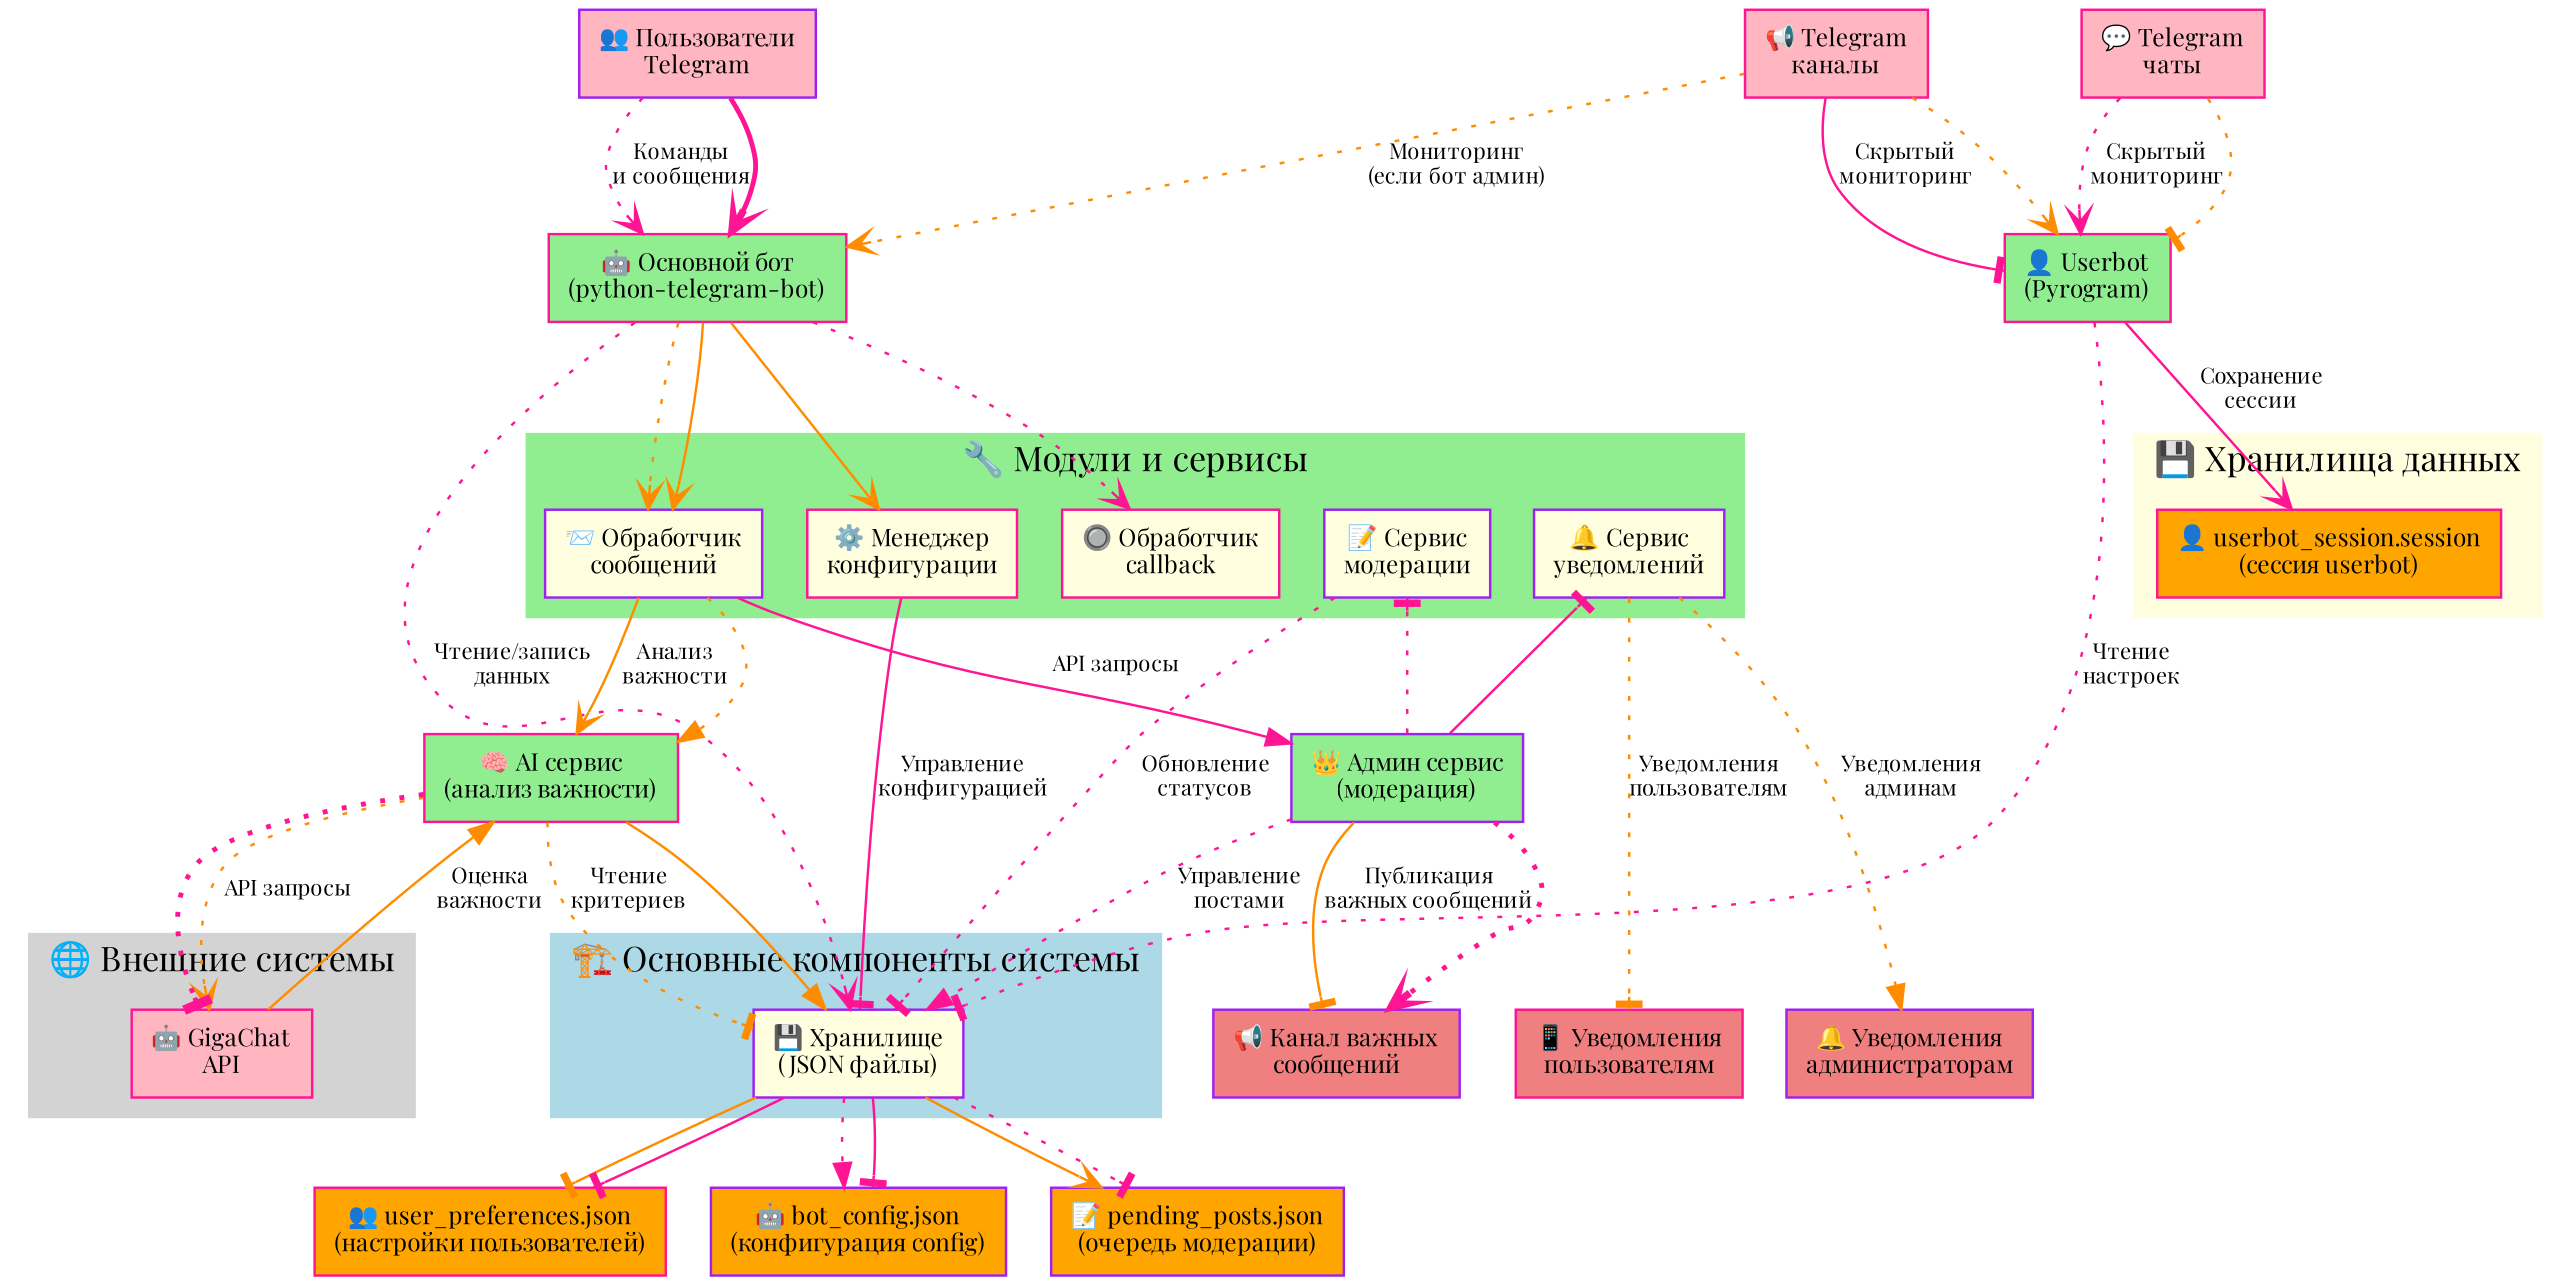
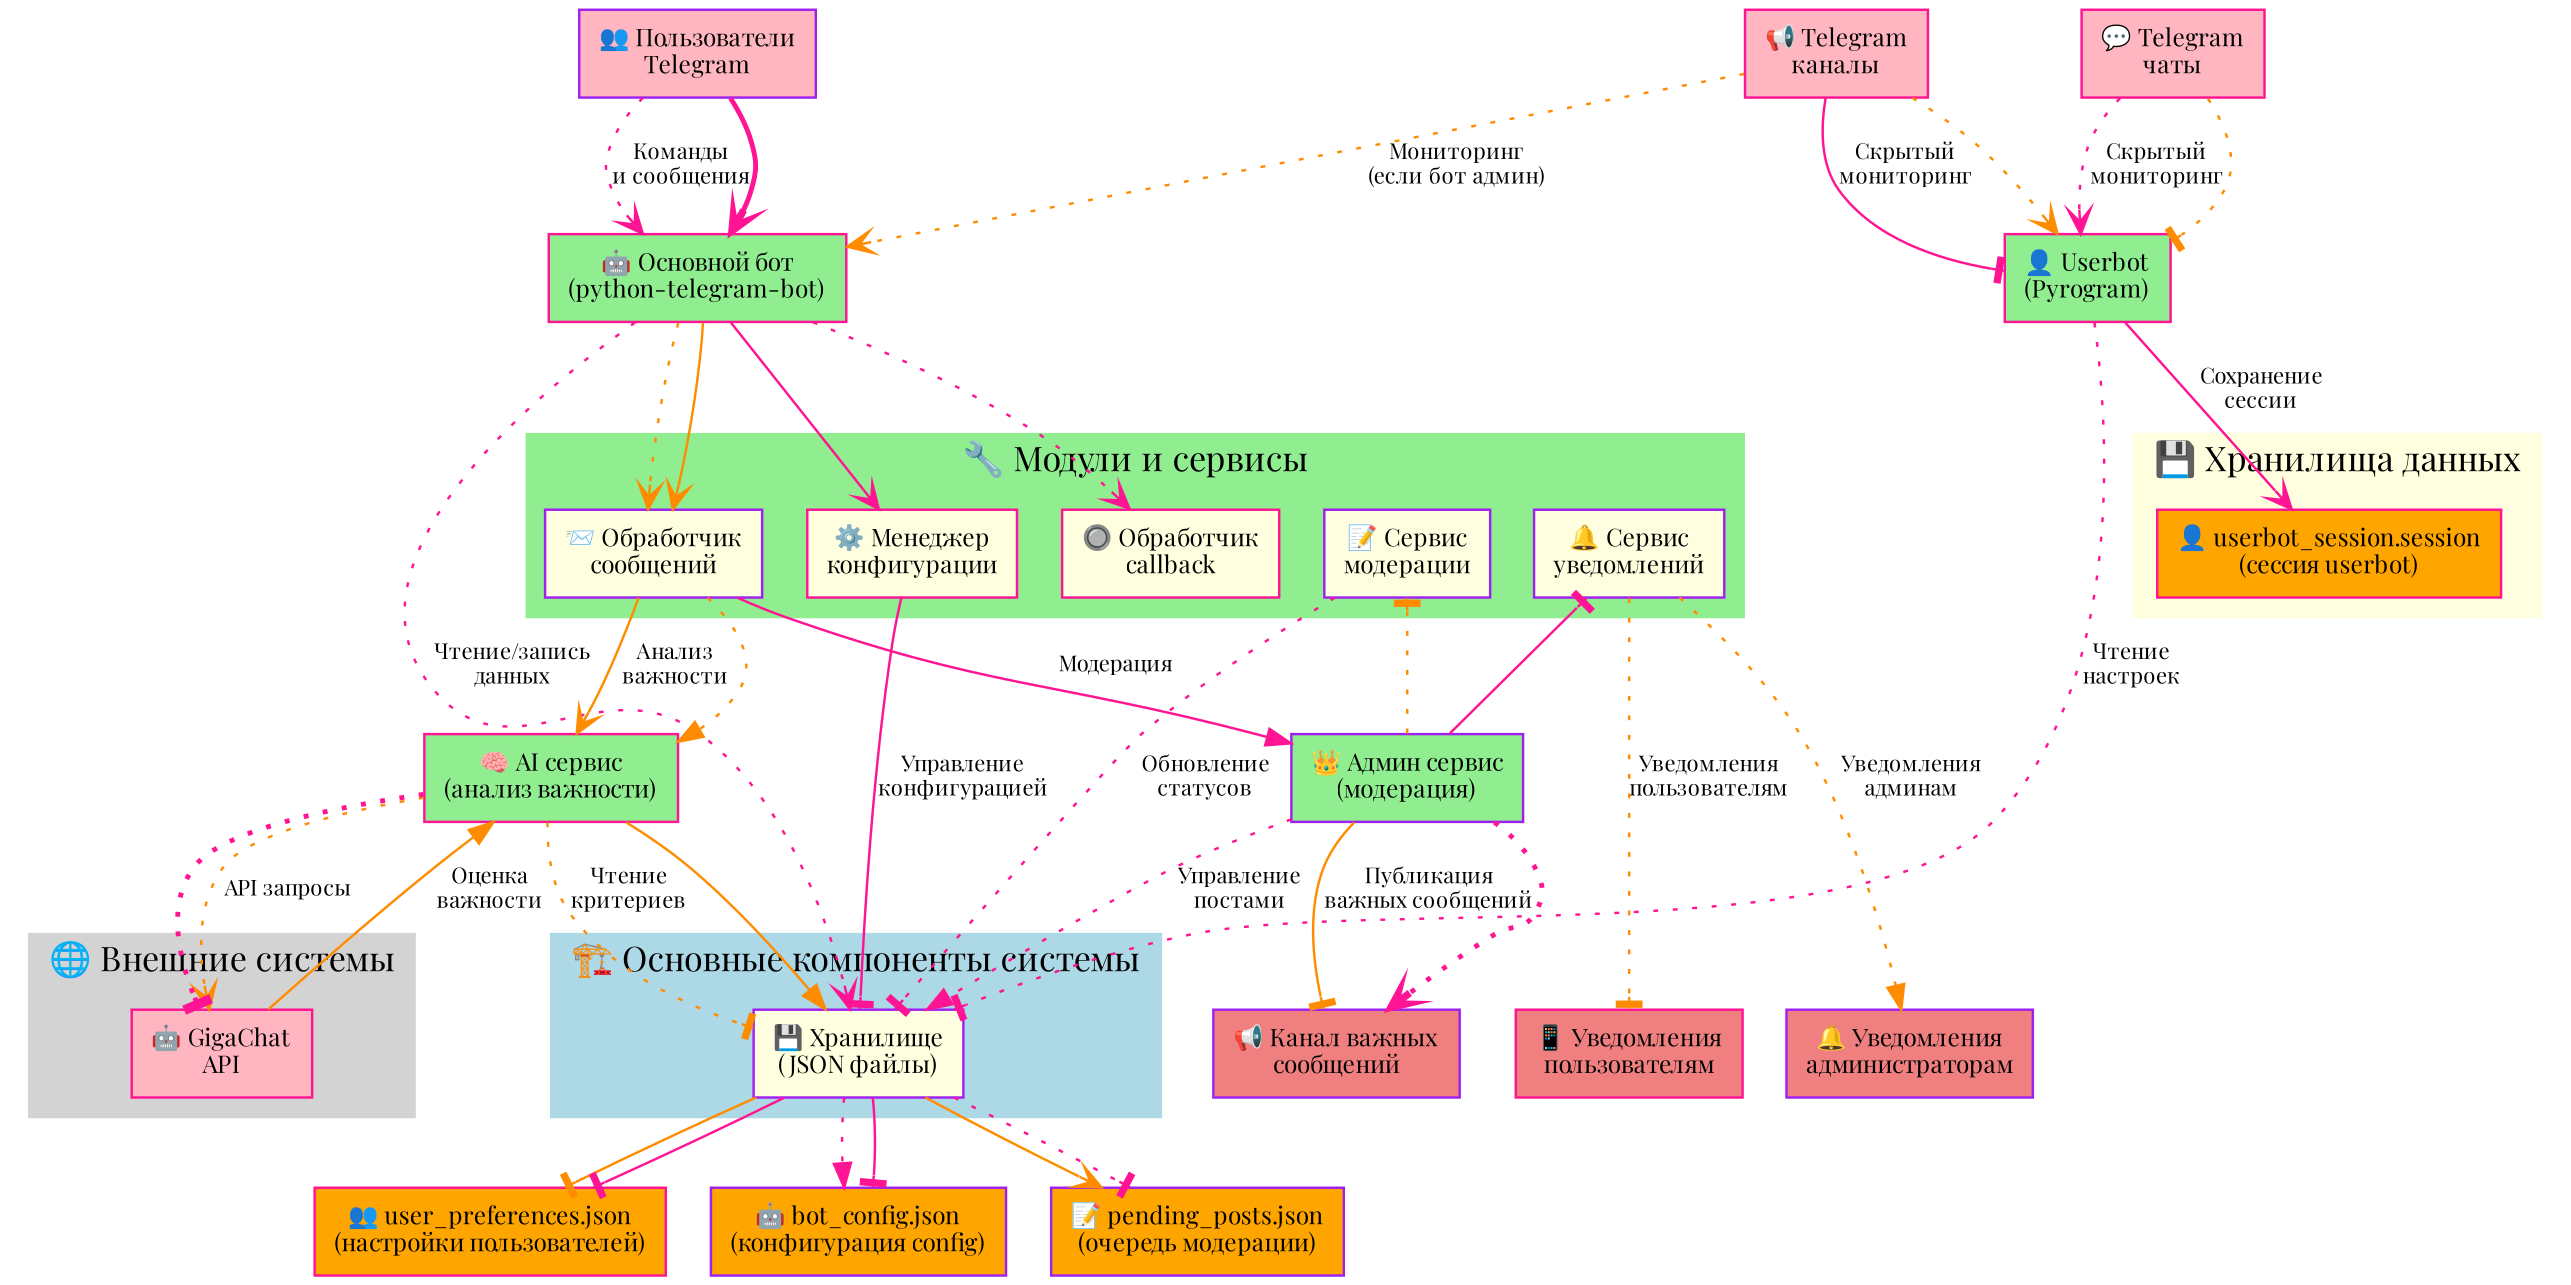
(797, 406) -> (797, 406)
(1116, 666) -> (1116, 666)
(1407, 672) -> (1407, 672)
